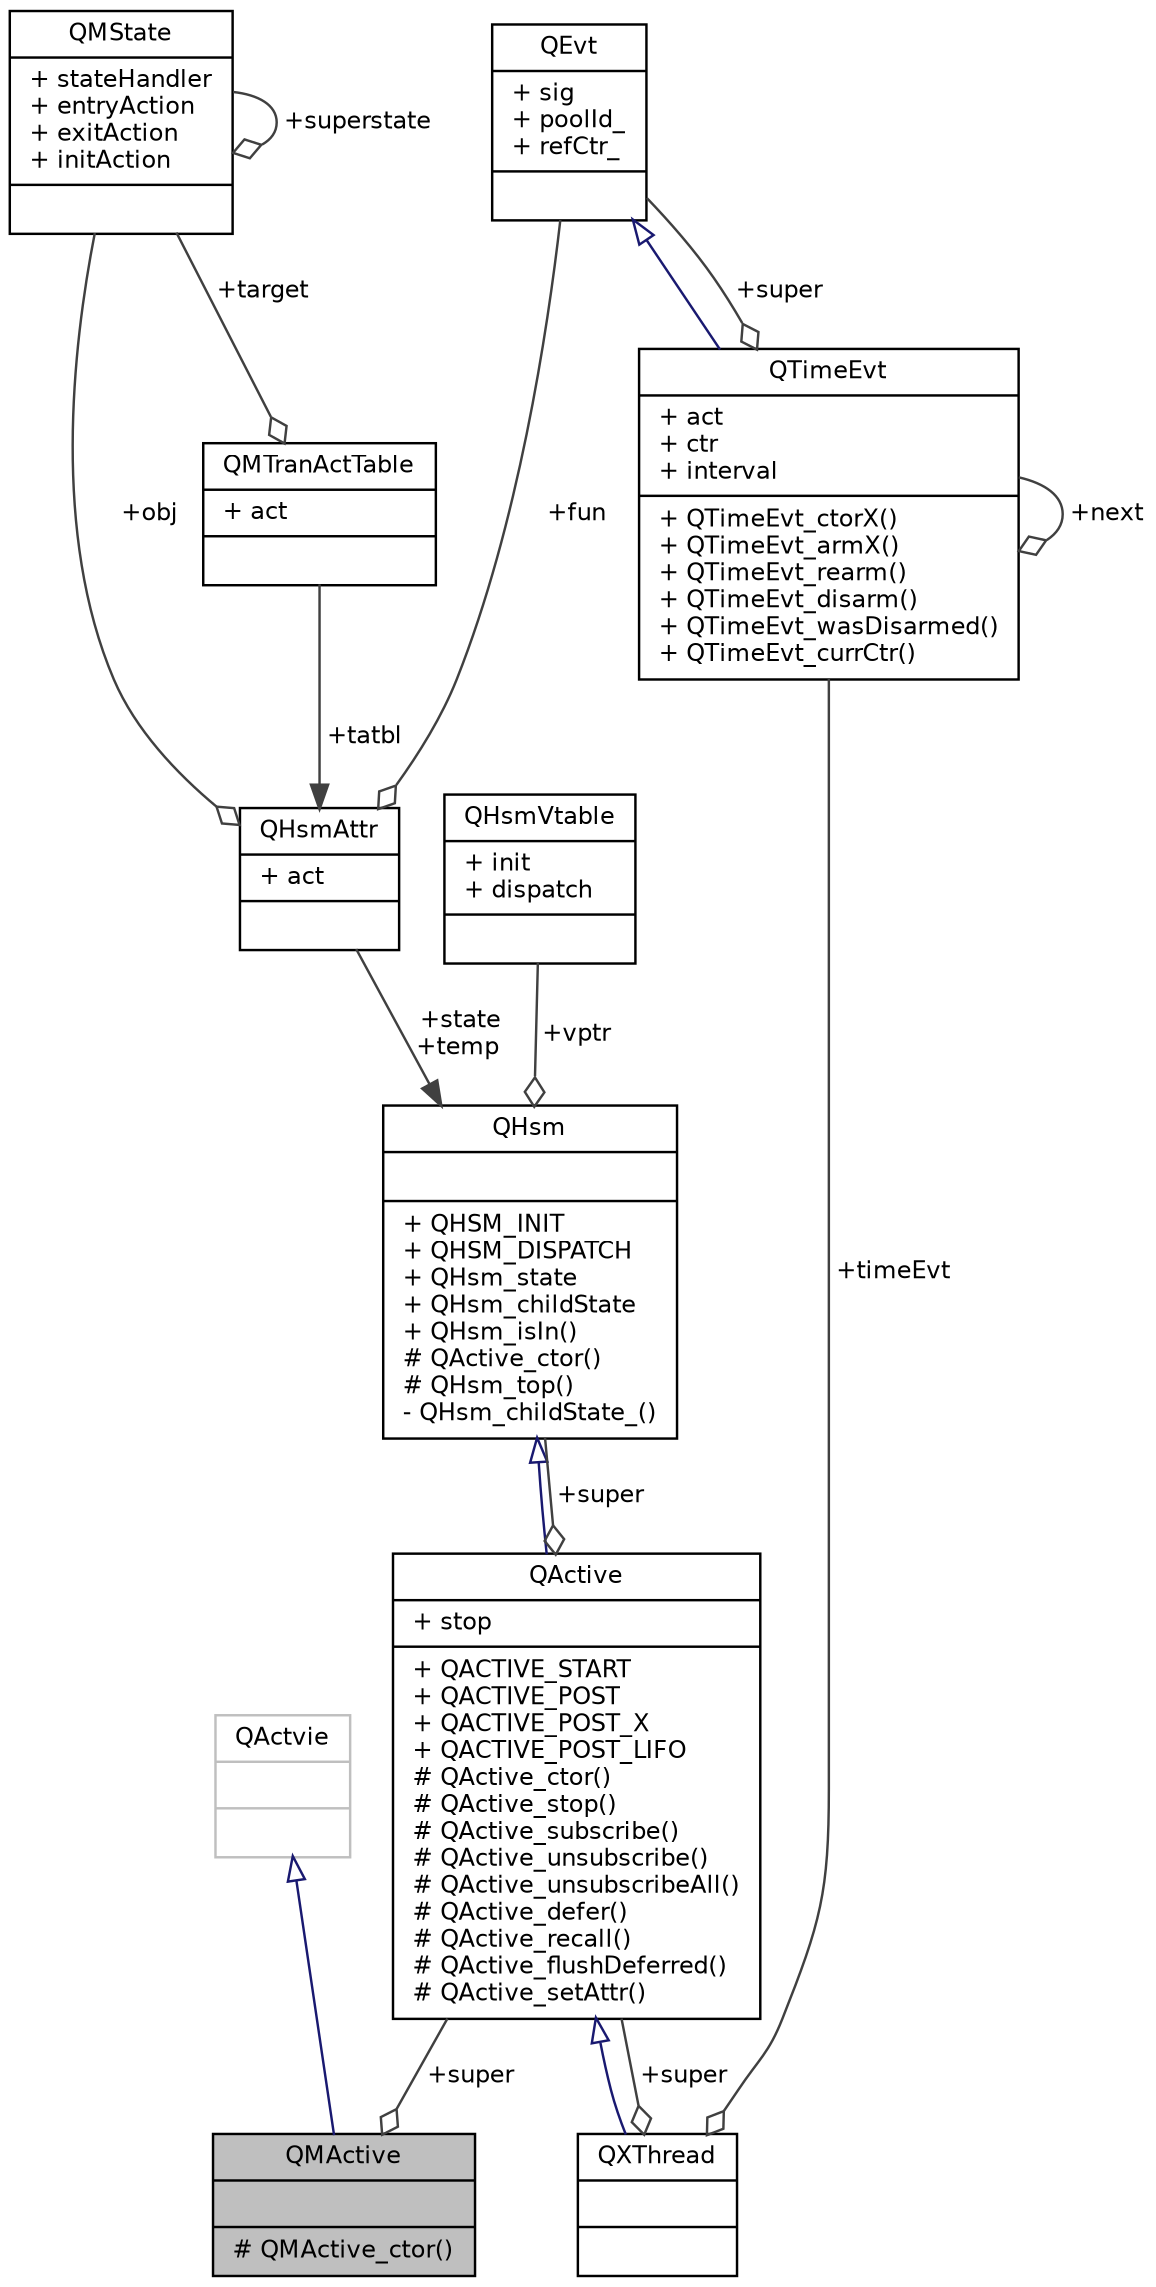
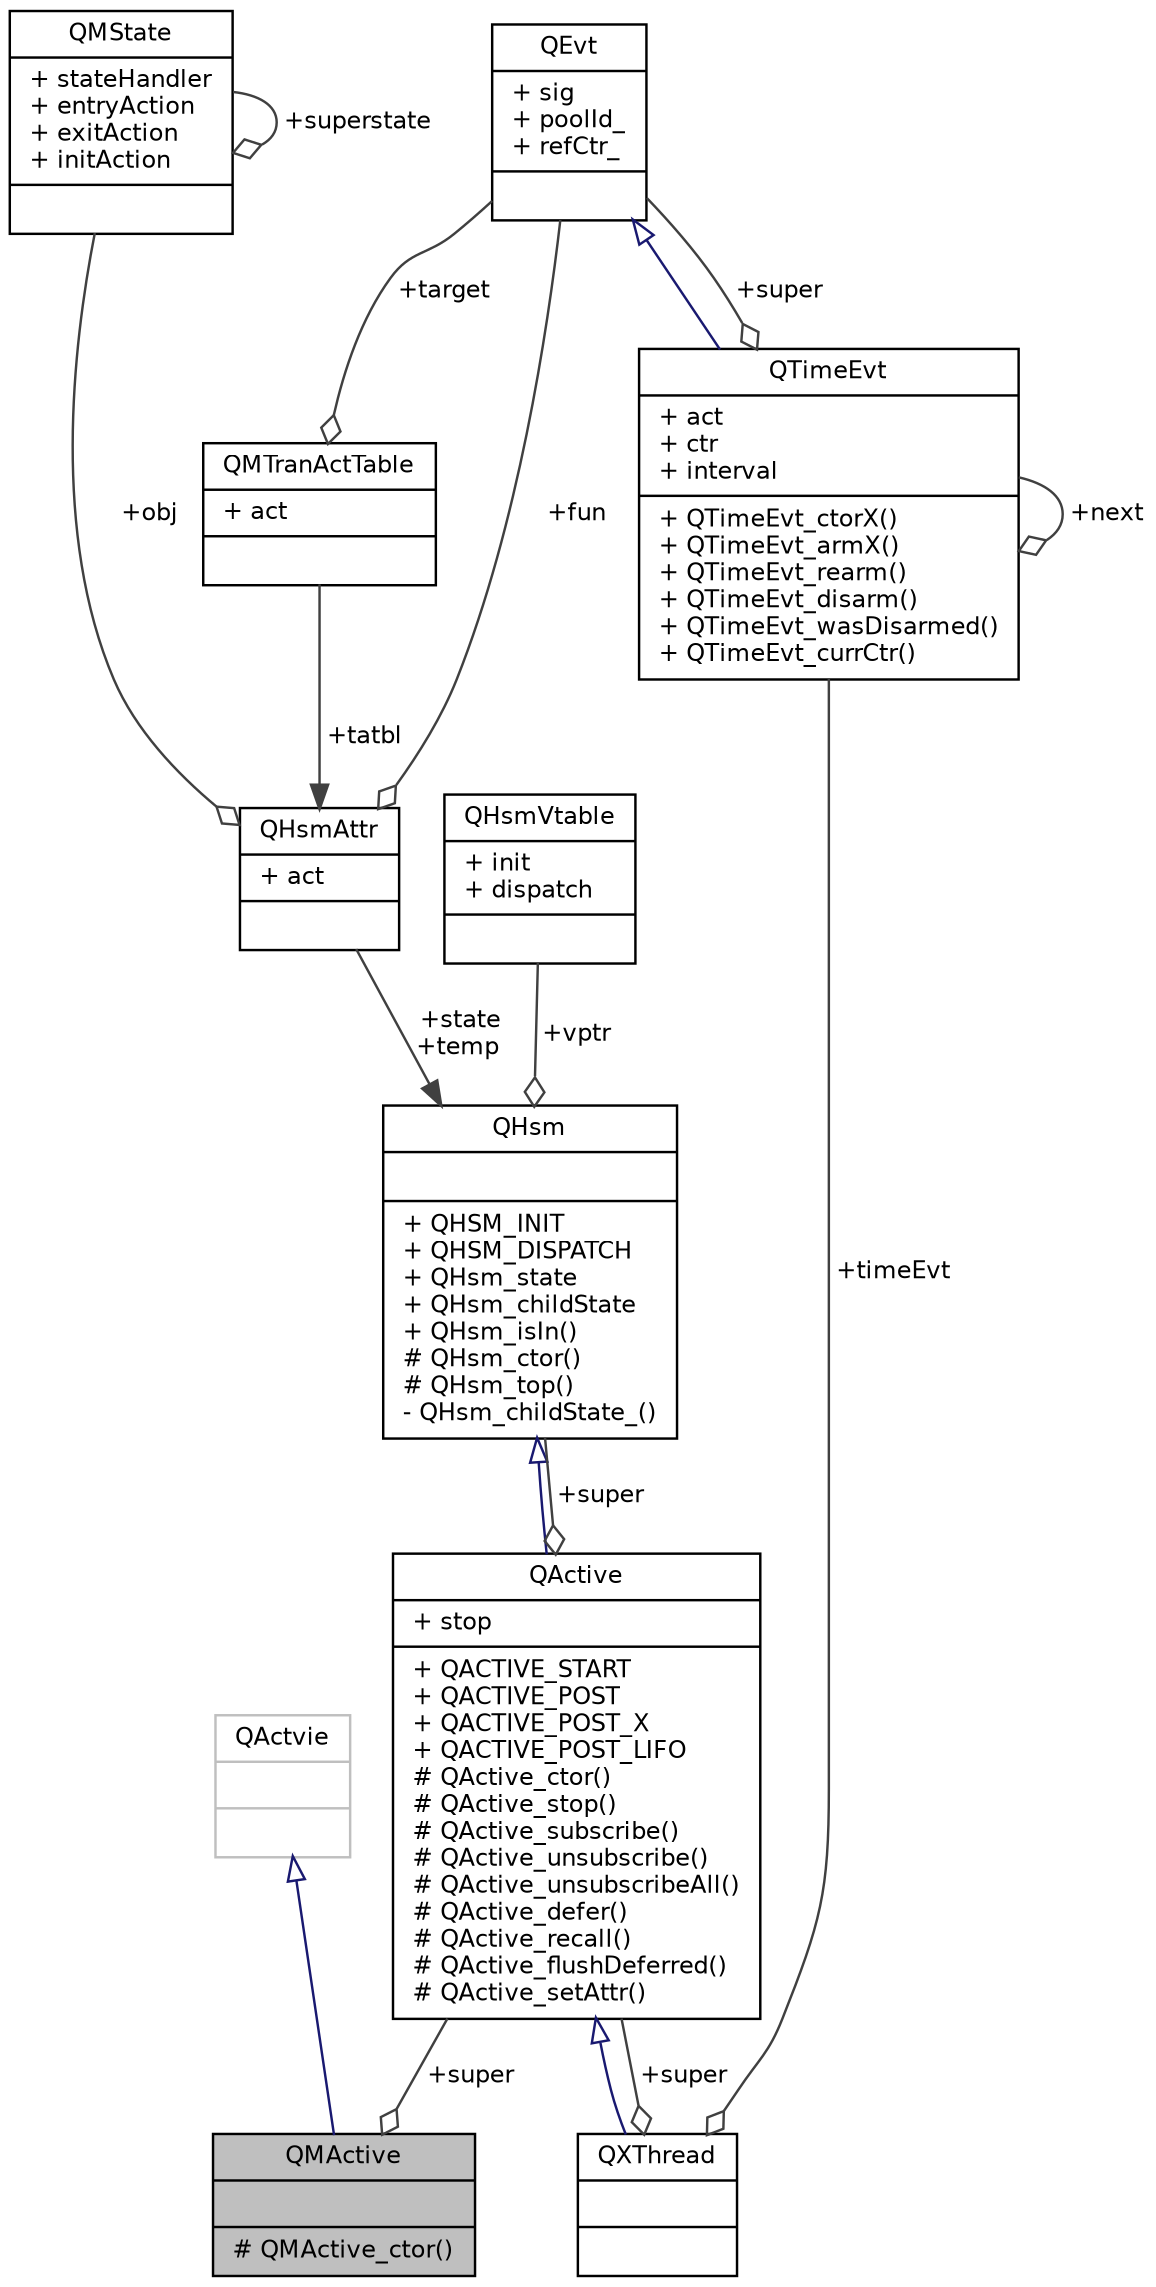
(224, 325) -> (385, 287)
(503, 1359) -> (492, 1359)
